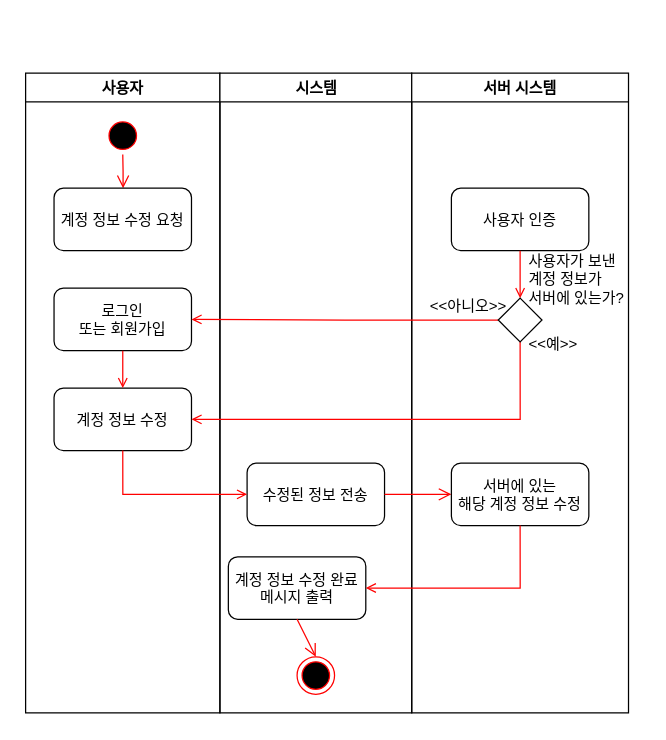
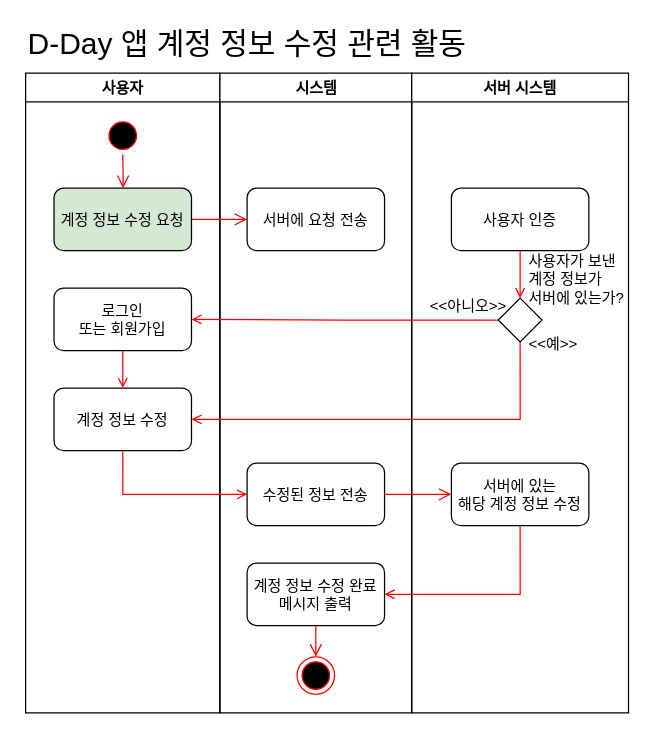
none -> (267, 44)
(123, 219) -> (123, 219)
none -> (217, 219)
none -> (316, 219)
(297, 588) -> (316, 594)
